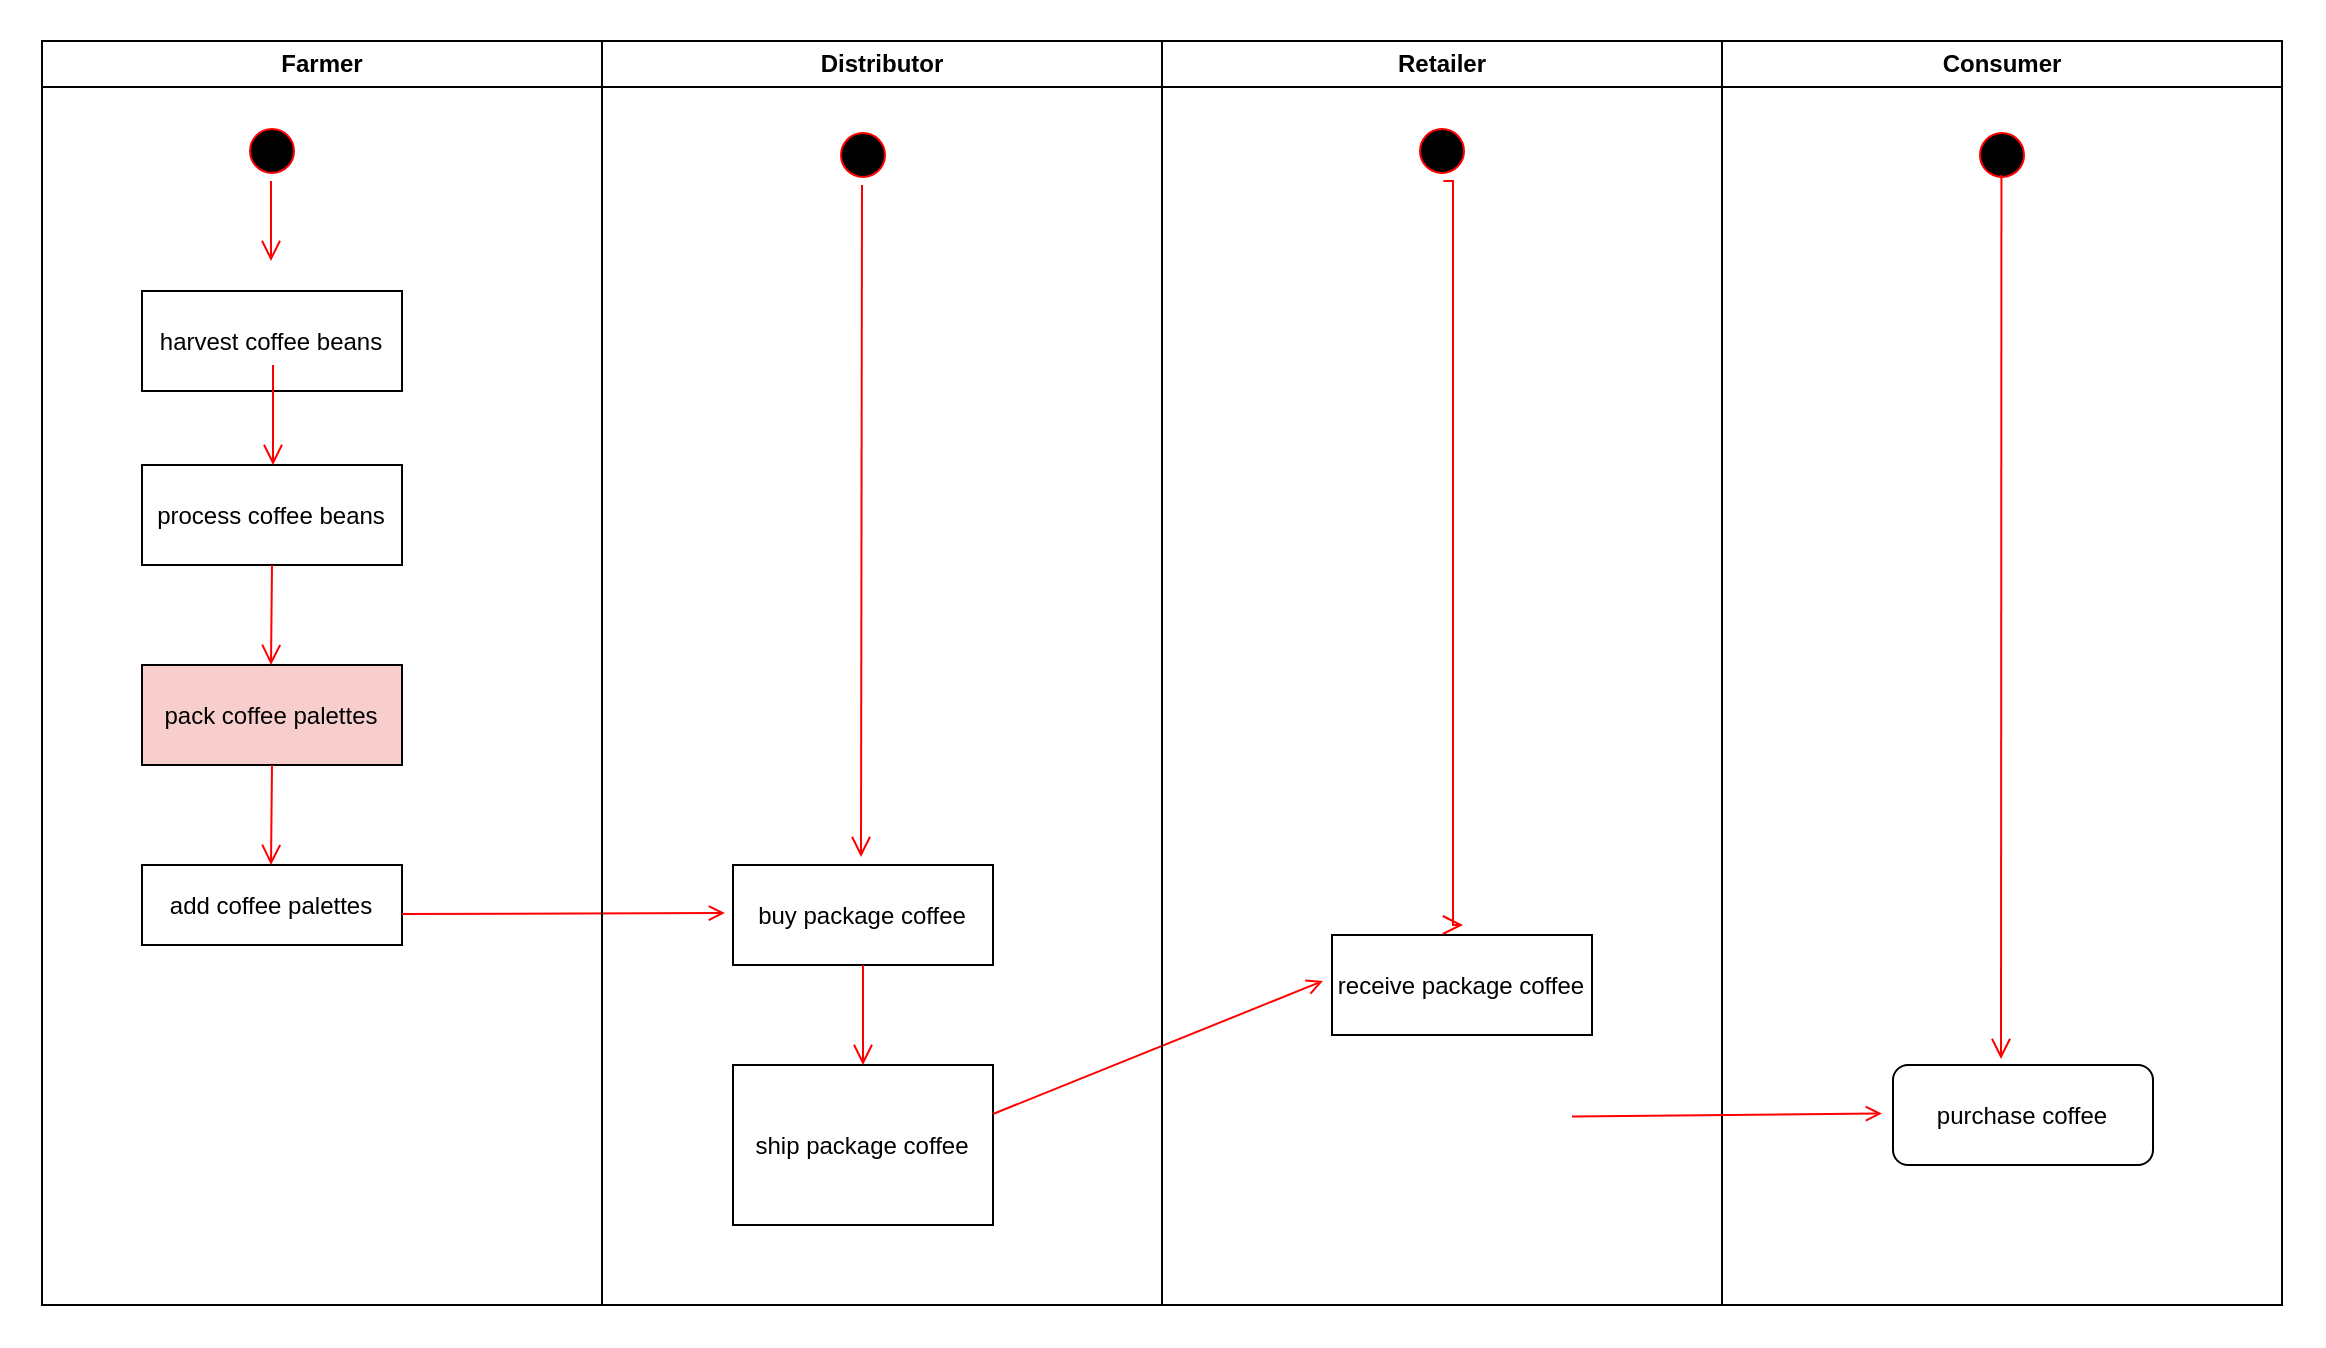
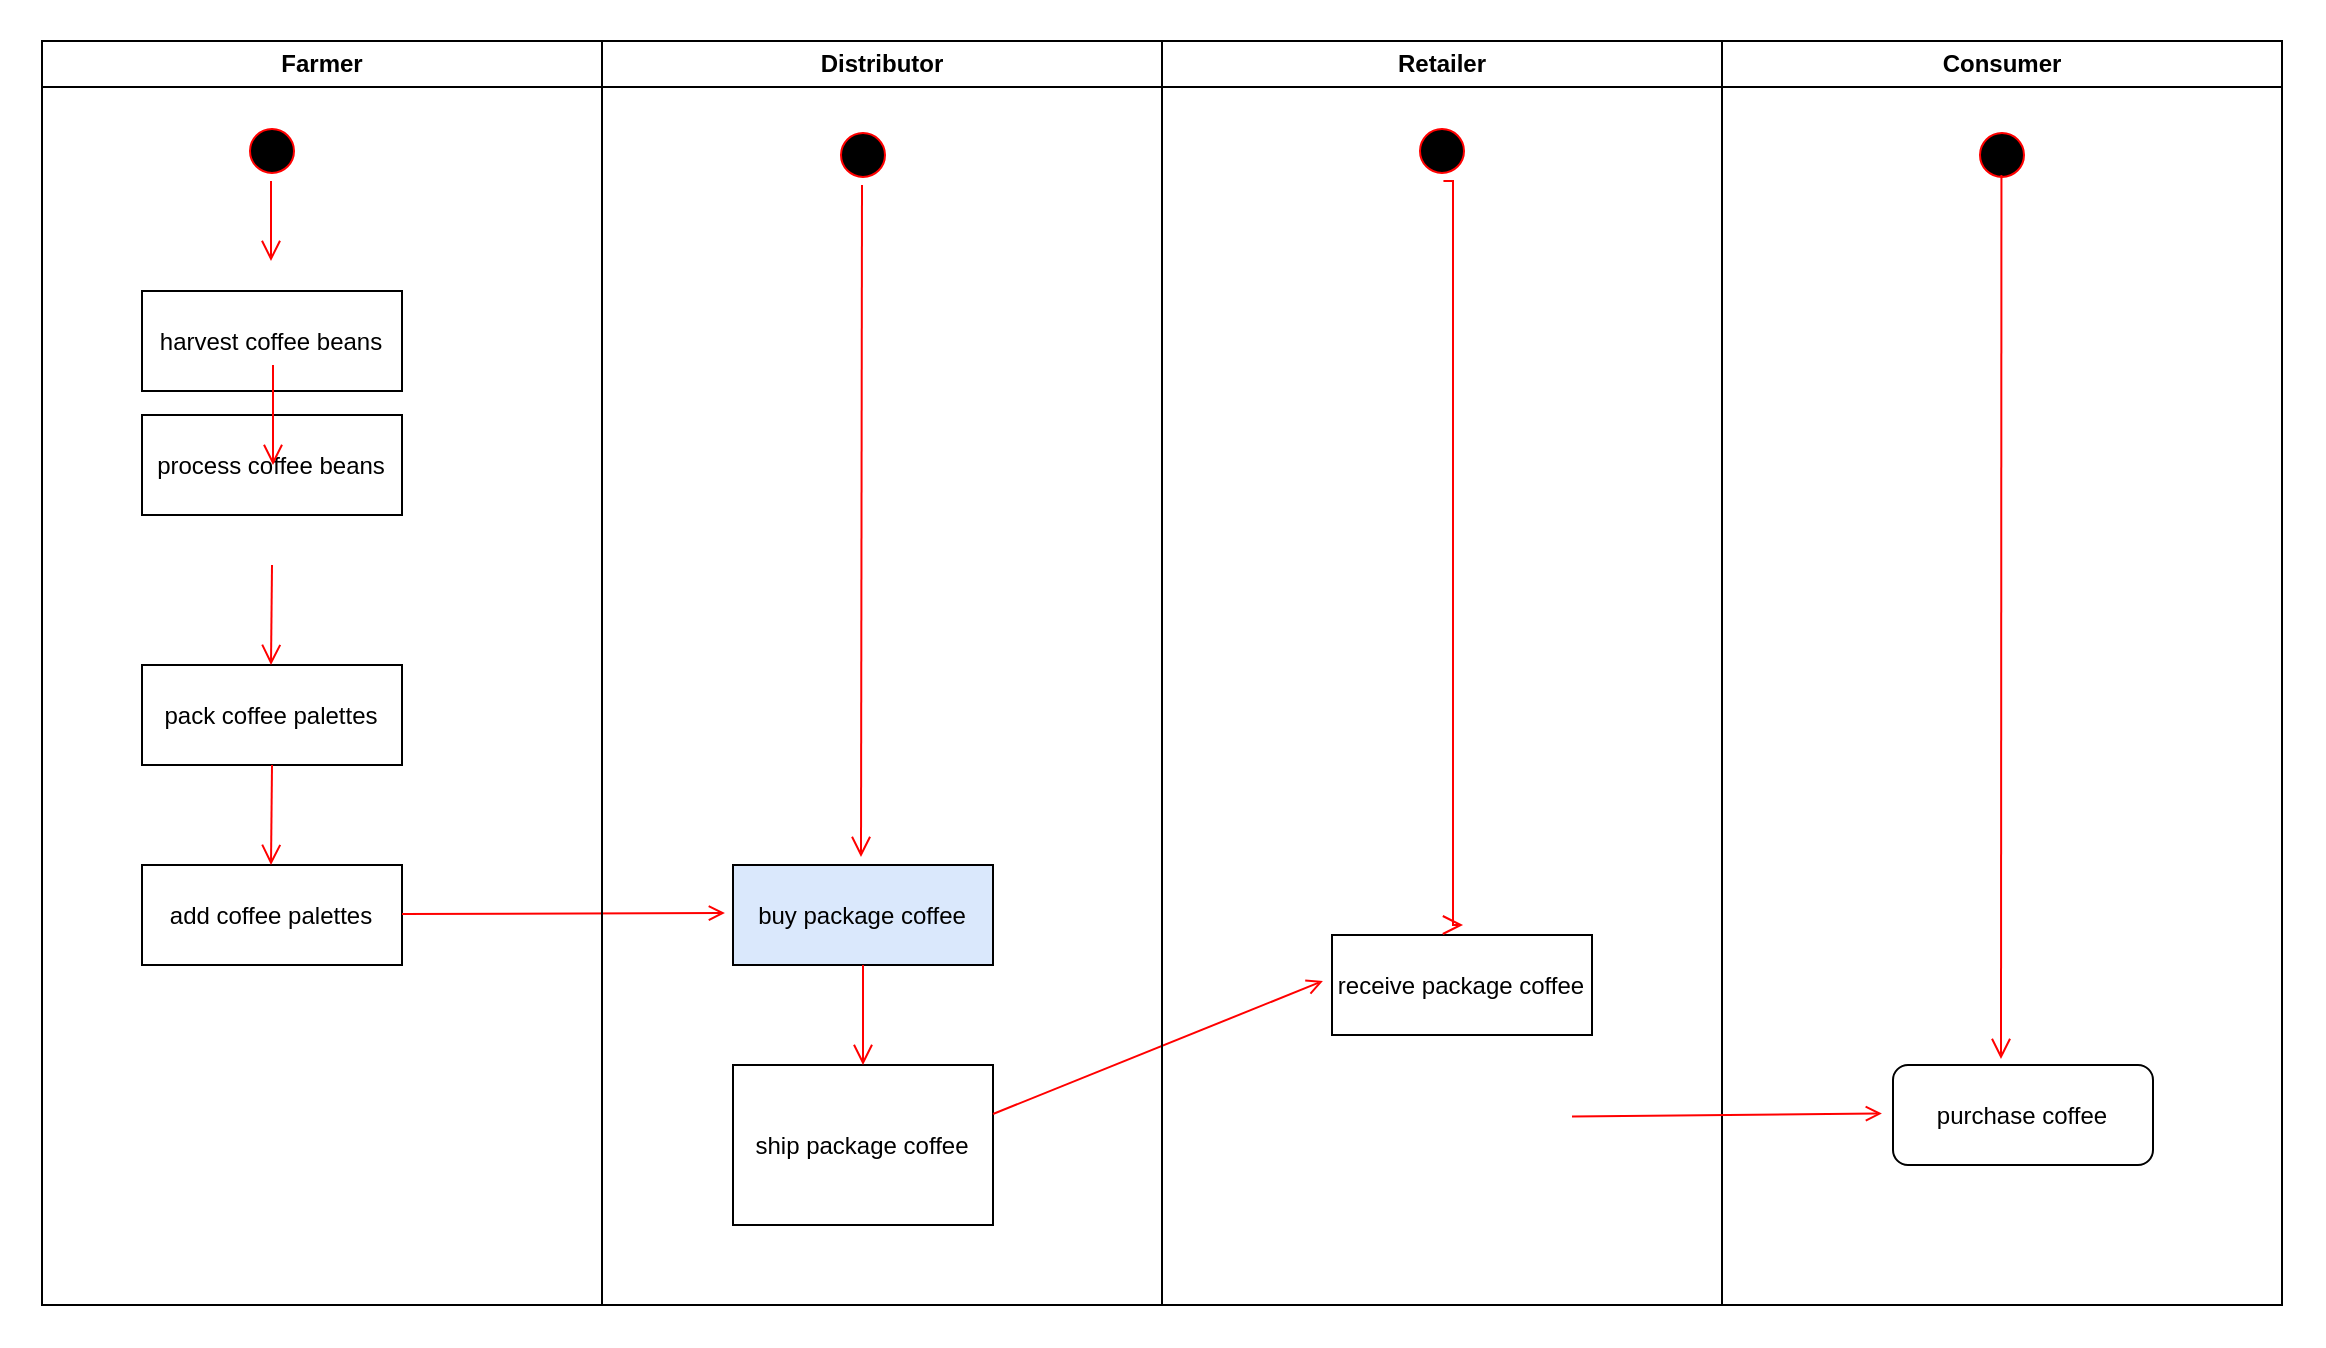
(272, 515) -> (272, 465)
(272, 715) -> (272, 715)
(272, 905) -> (272, 915)
(863, 915) -> (863, 915)
